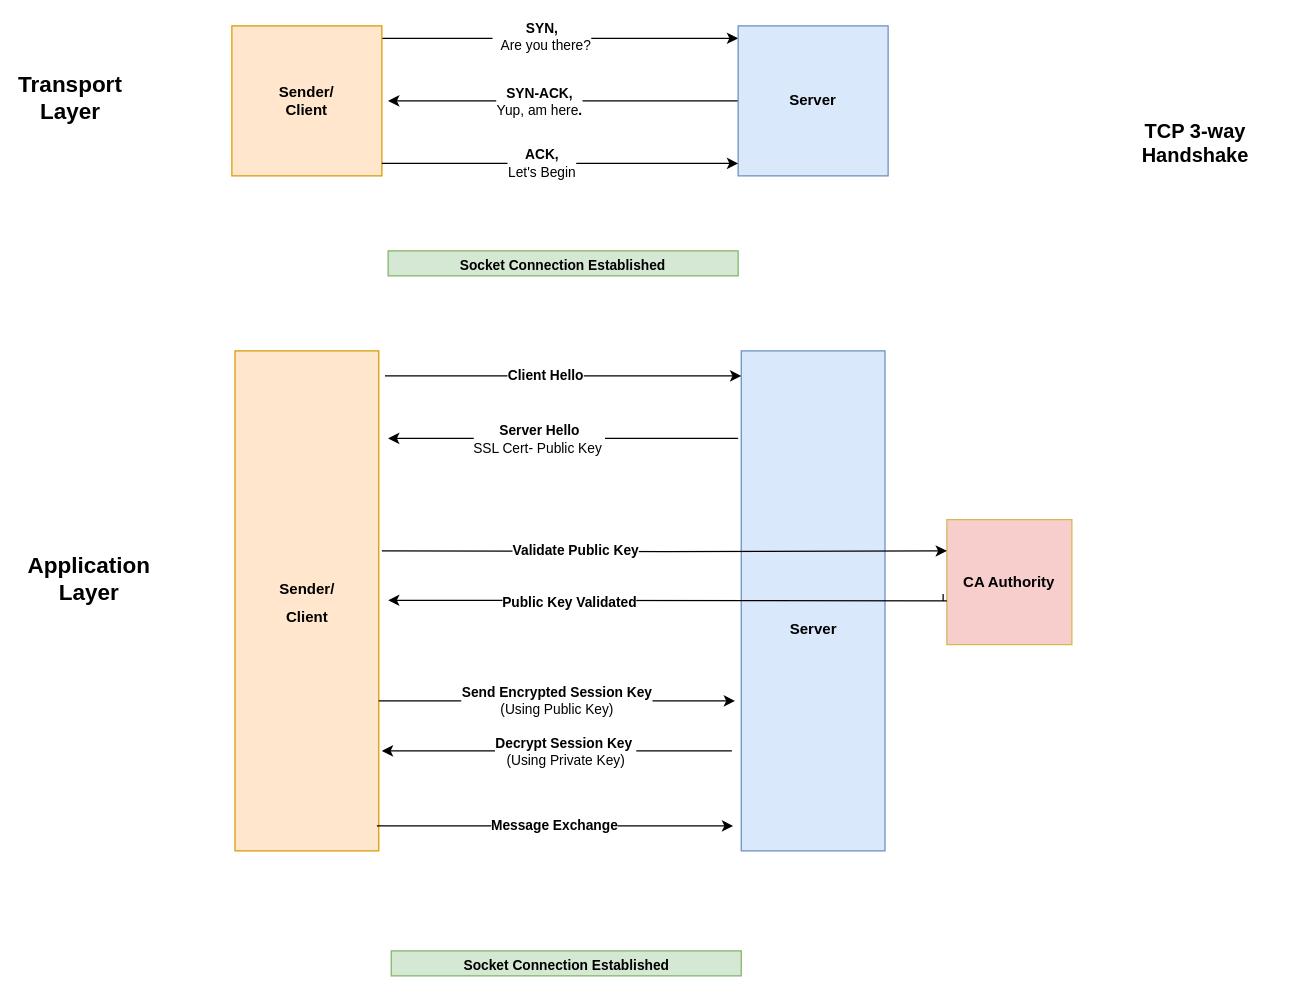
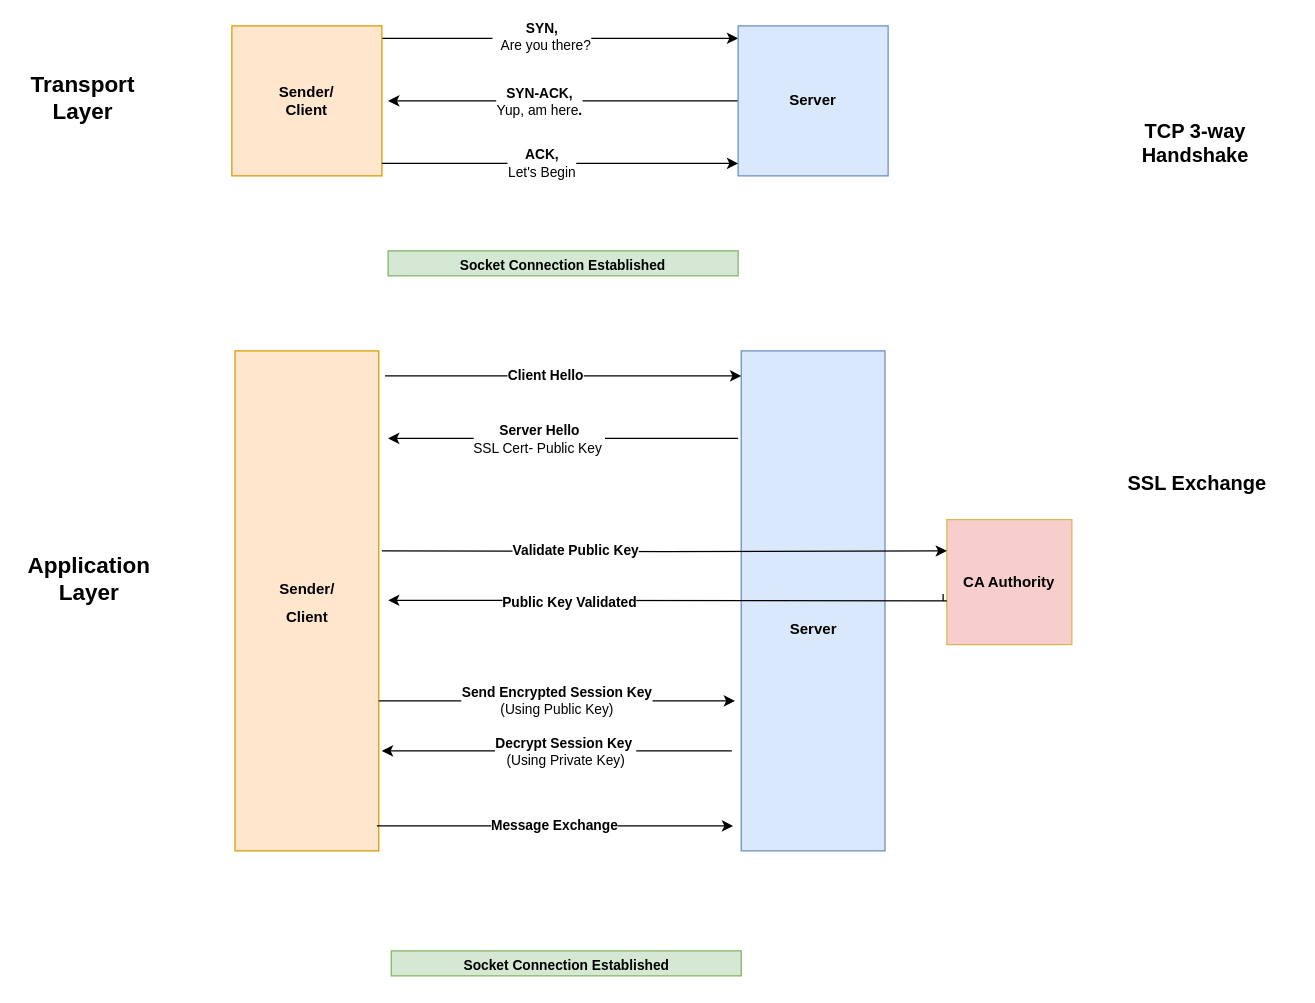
(69, 94) -> (82, 94)
none -> (1207, 498)
